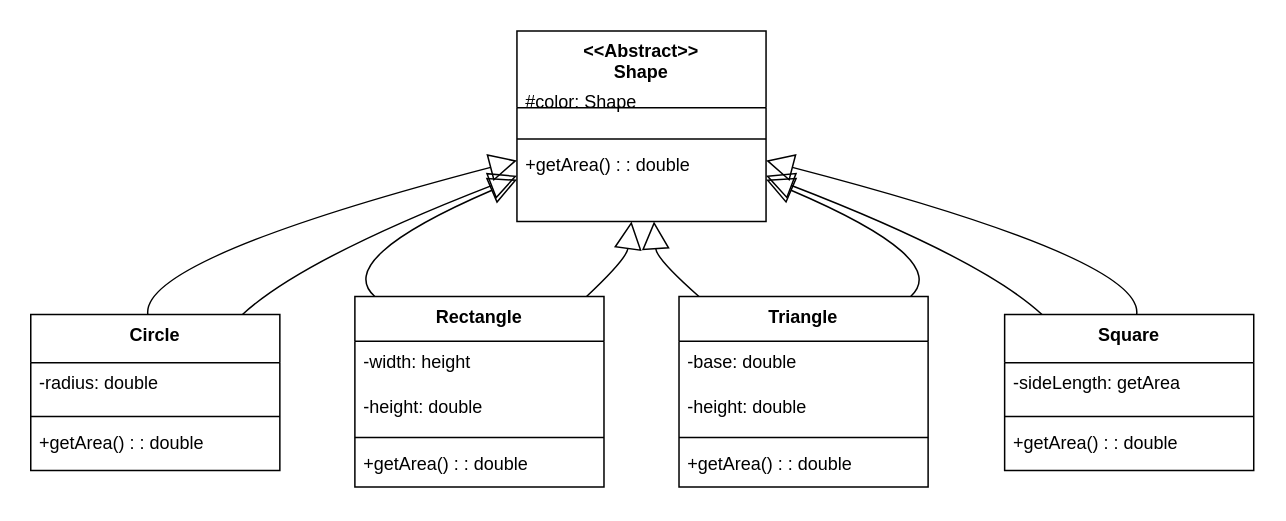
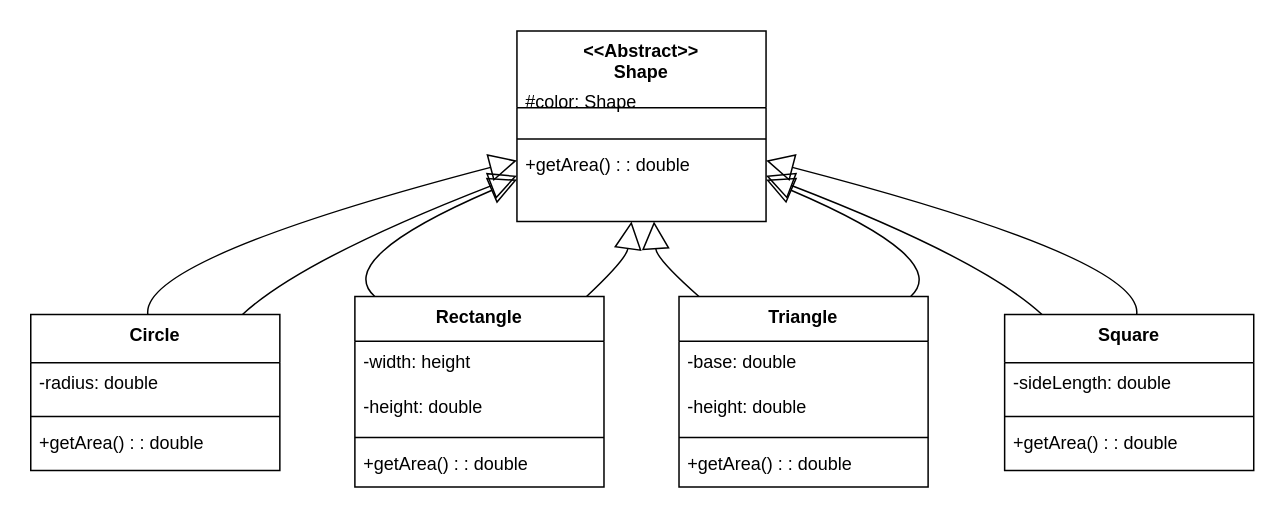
(1106, 383) -> (1099, 383)
